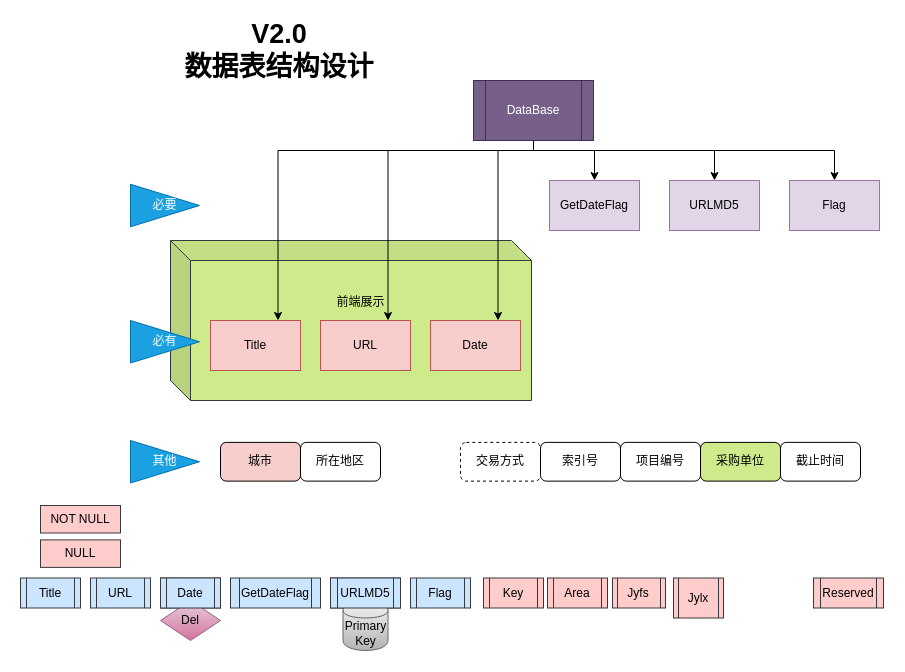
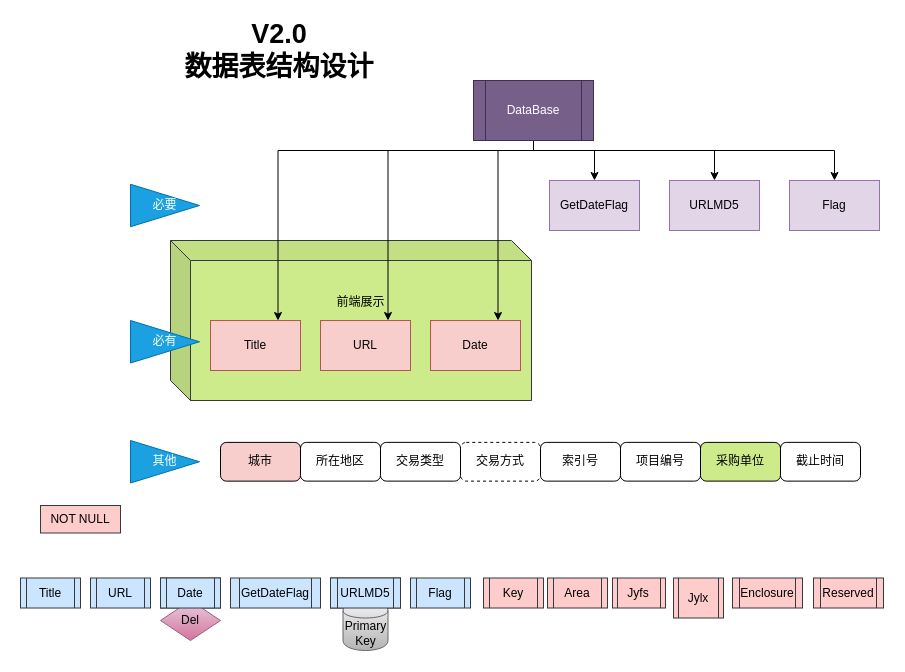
none -> (421, 462)
(81, 554) -> none
none -> (768, 593)
